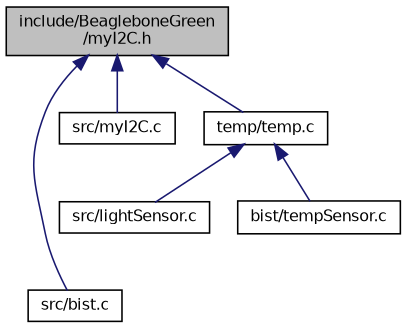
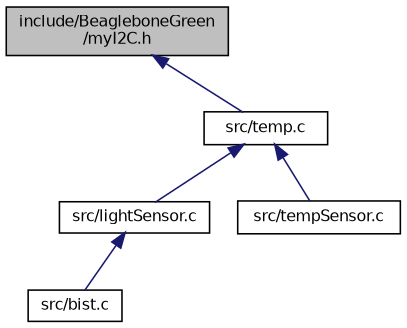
(117, 128) -> none
(266, 128) -> (266, 128)
(34, 175) -> (100, 268)
(319, 217) -> (319, 217)
